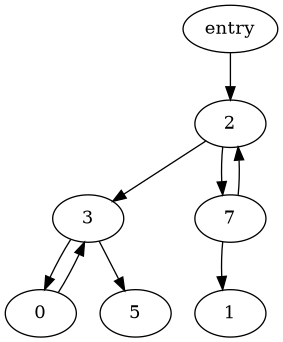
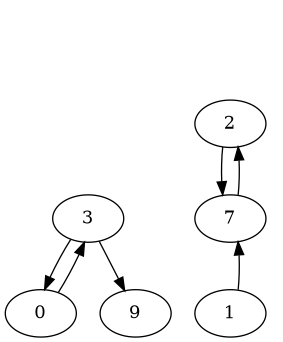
(230, 29) -> none
(165, 168) -> none
(222, 259) -> (239, 272)
(136, 313) -> (136, 313)
